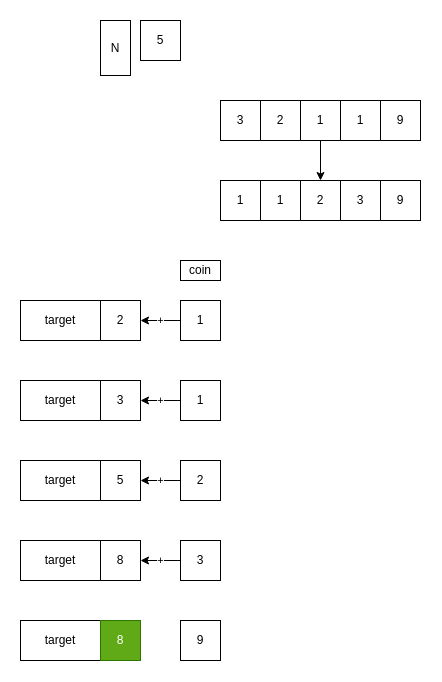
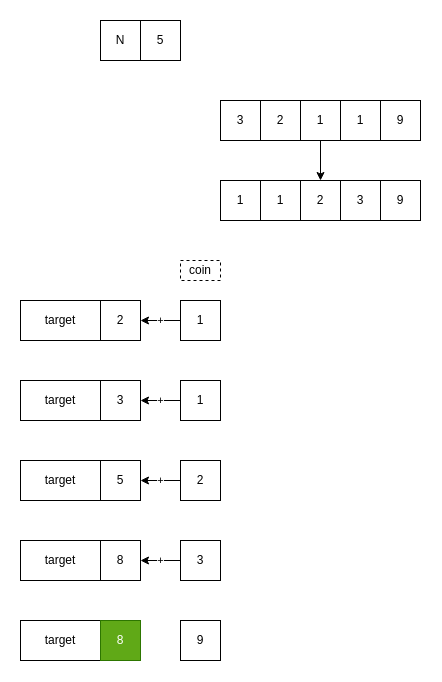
(116, 48) -> (121, 41)
(201, 271) -> (201, 271)
